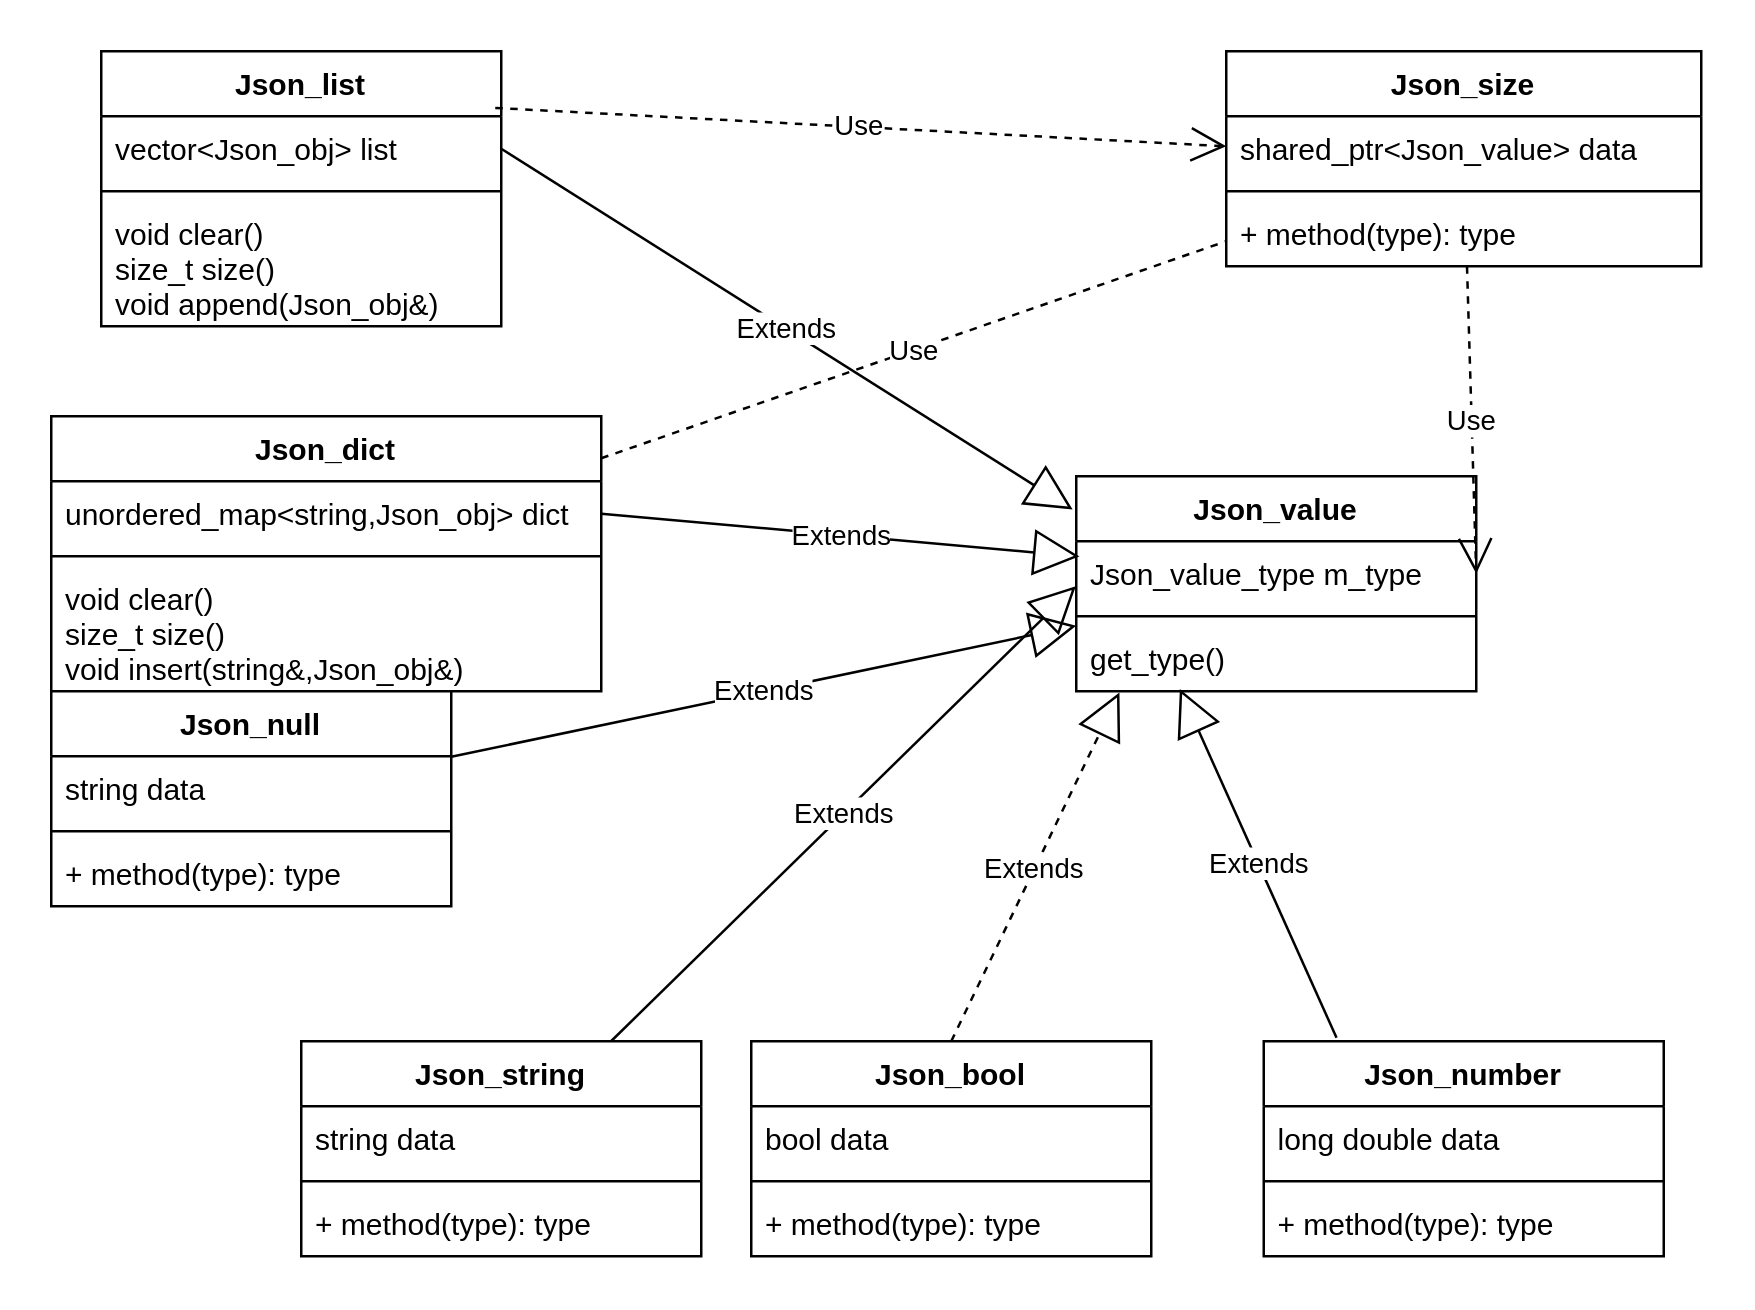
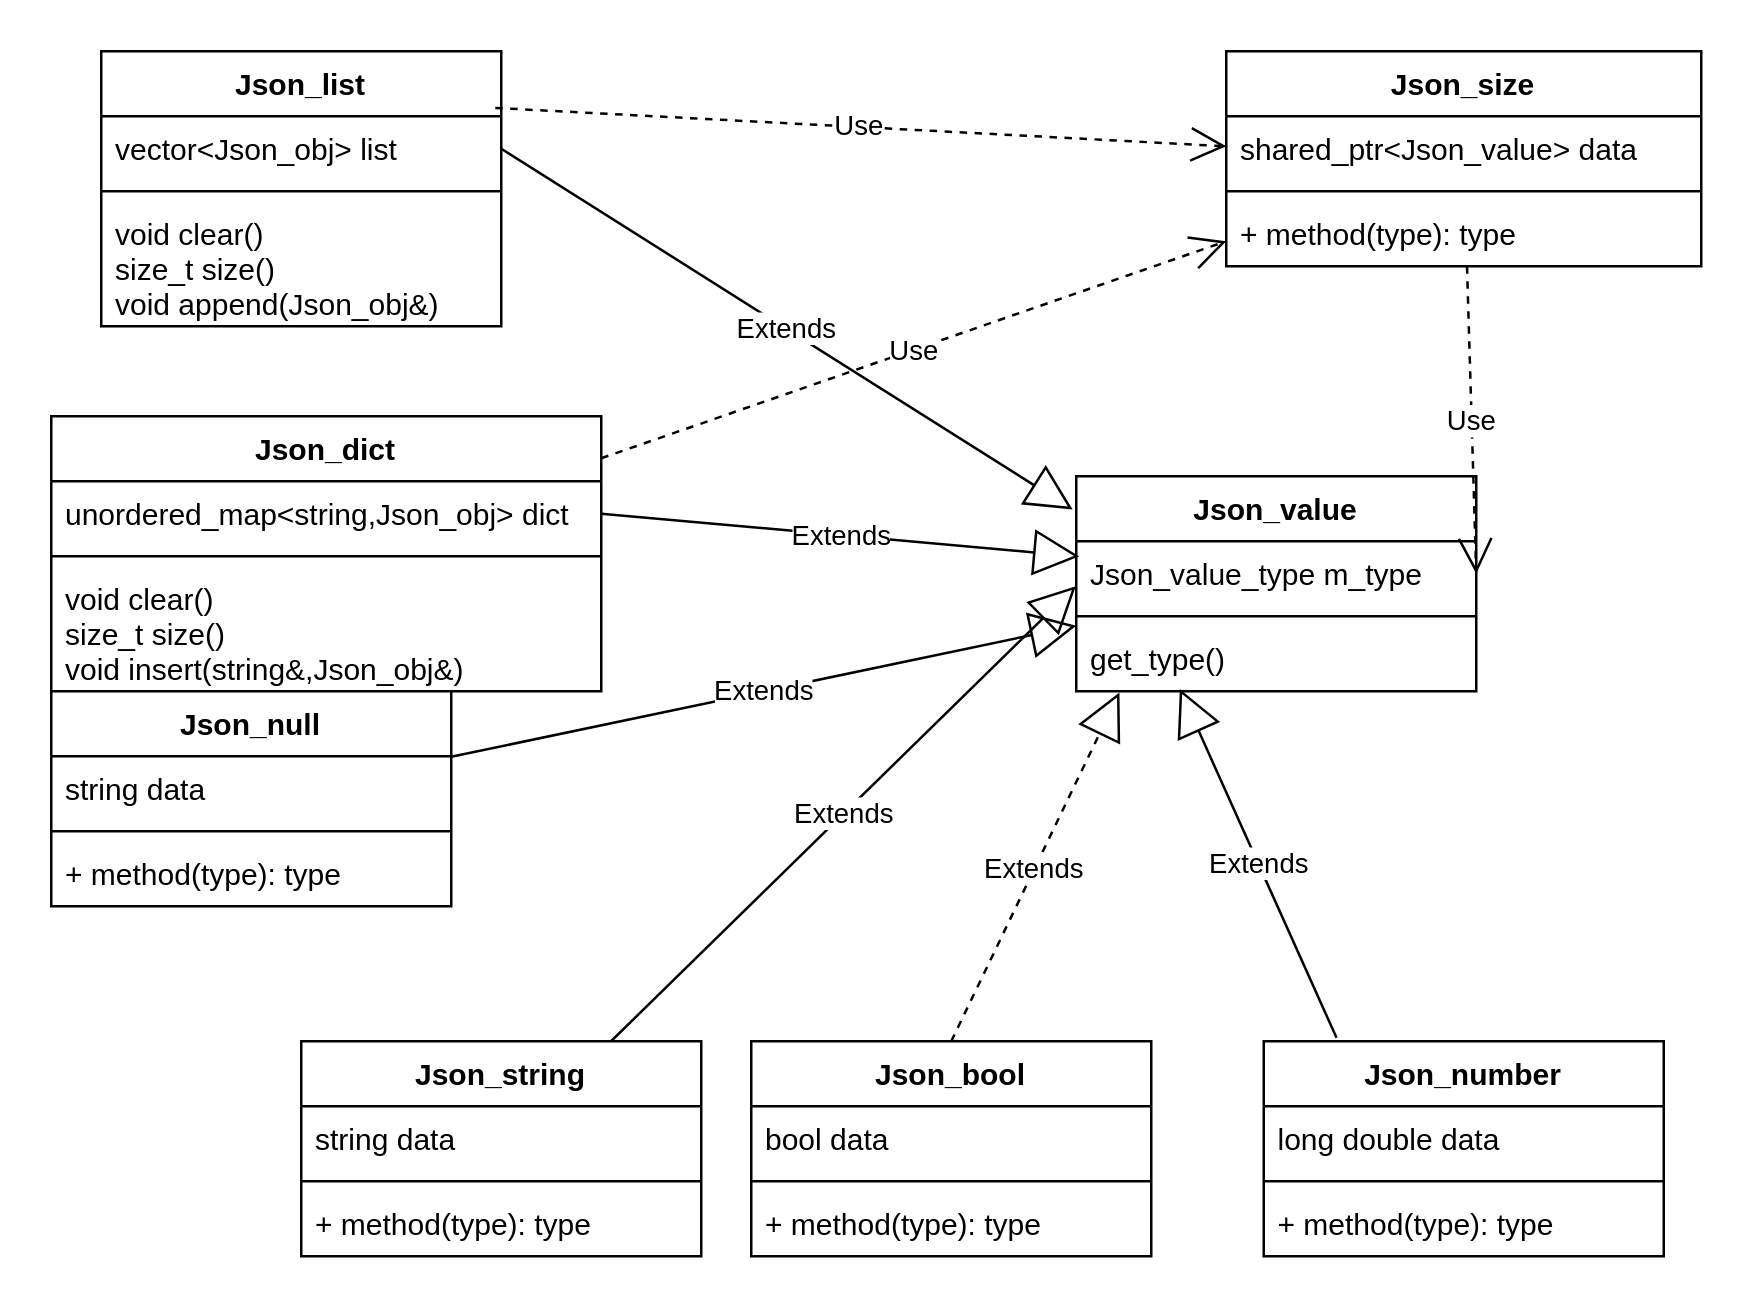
(1219, 244) -> (1218, 244)
